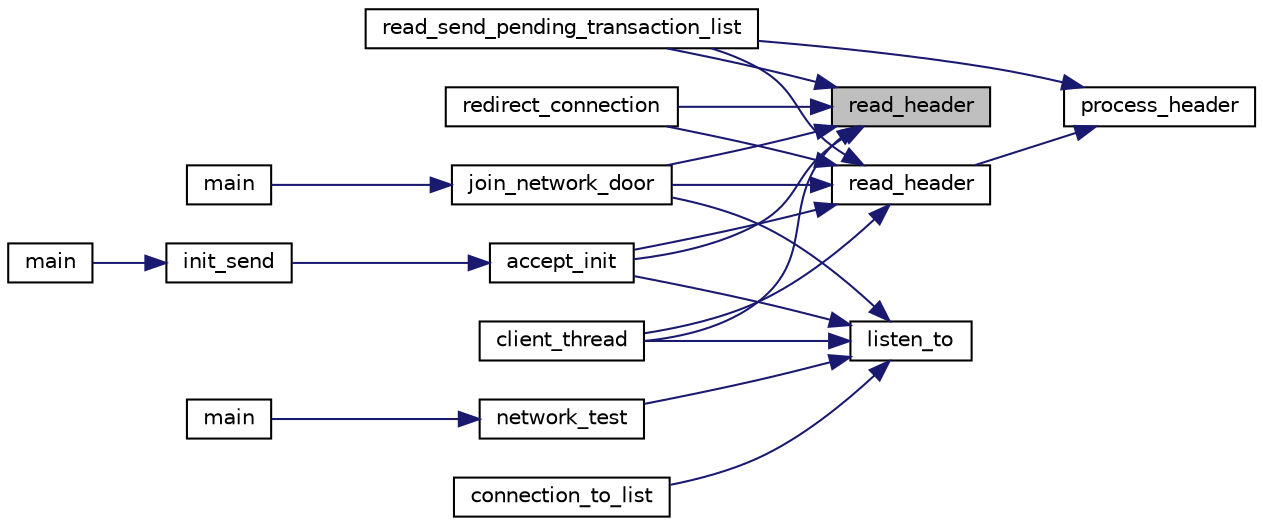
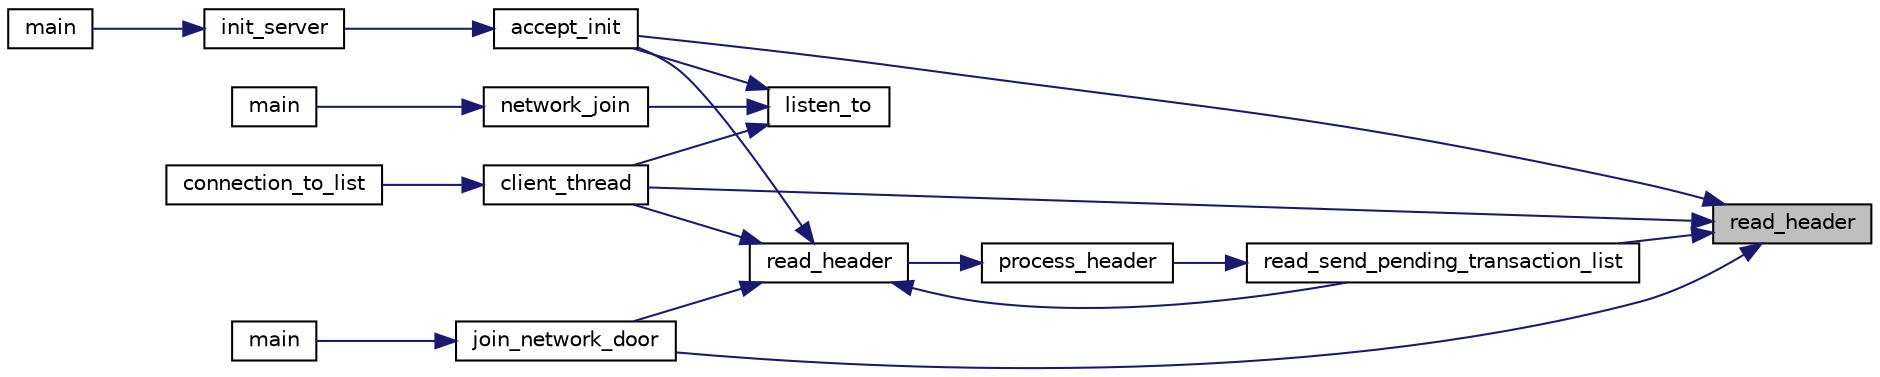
(911, 57) -> (1200, 263)
(562, 107) -> none
(782, 236) -> none
(229, 263) -> (274, 29)
(562, 419) -> (566, 107)
(781, 446) -> (422, 185)
